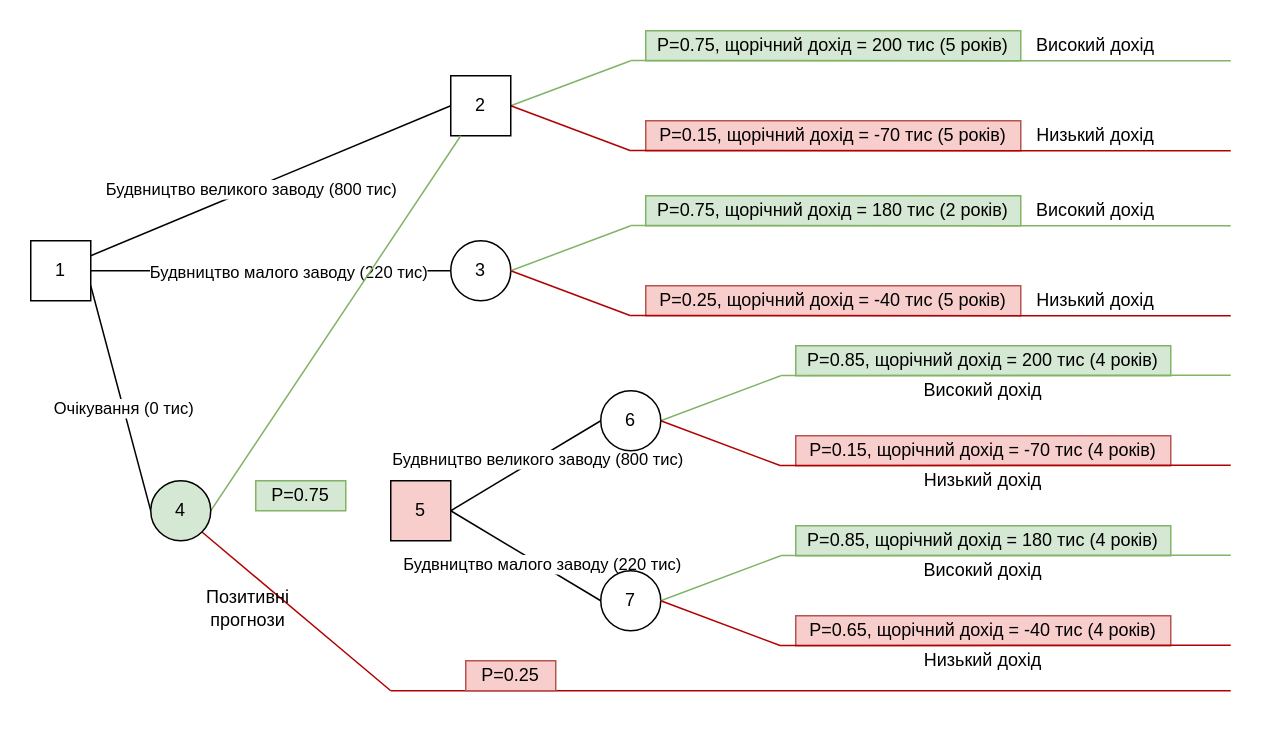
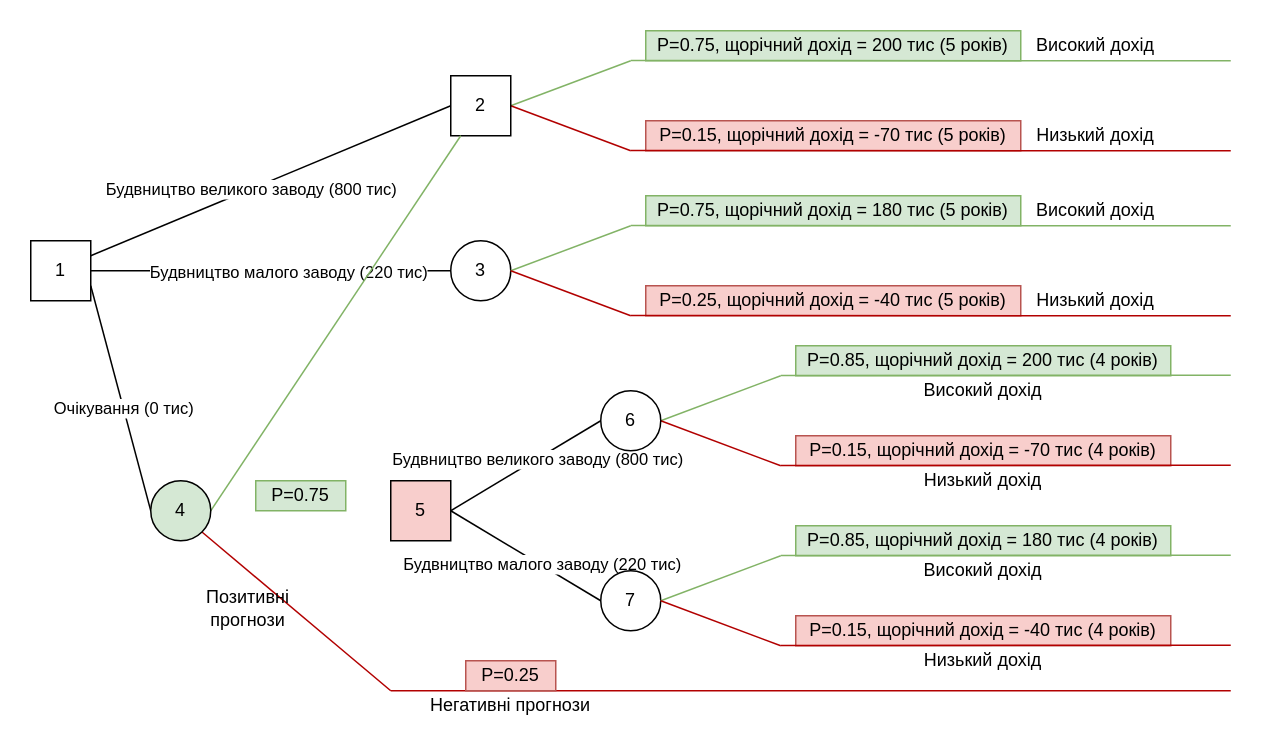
(833, 211) -> (833, 211)
(983, 631) -> (983, 631)
none -> (511, 706)
